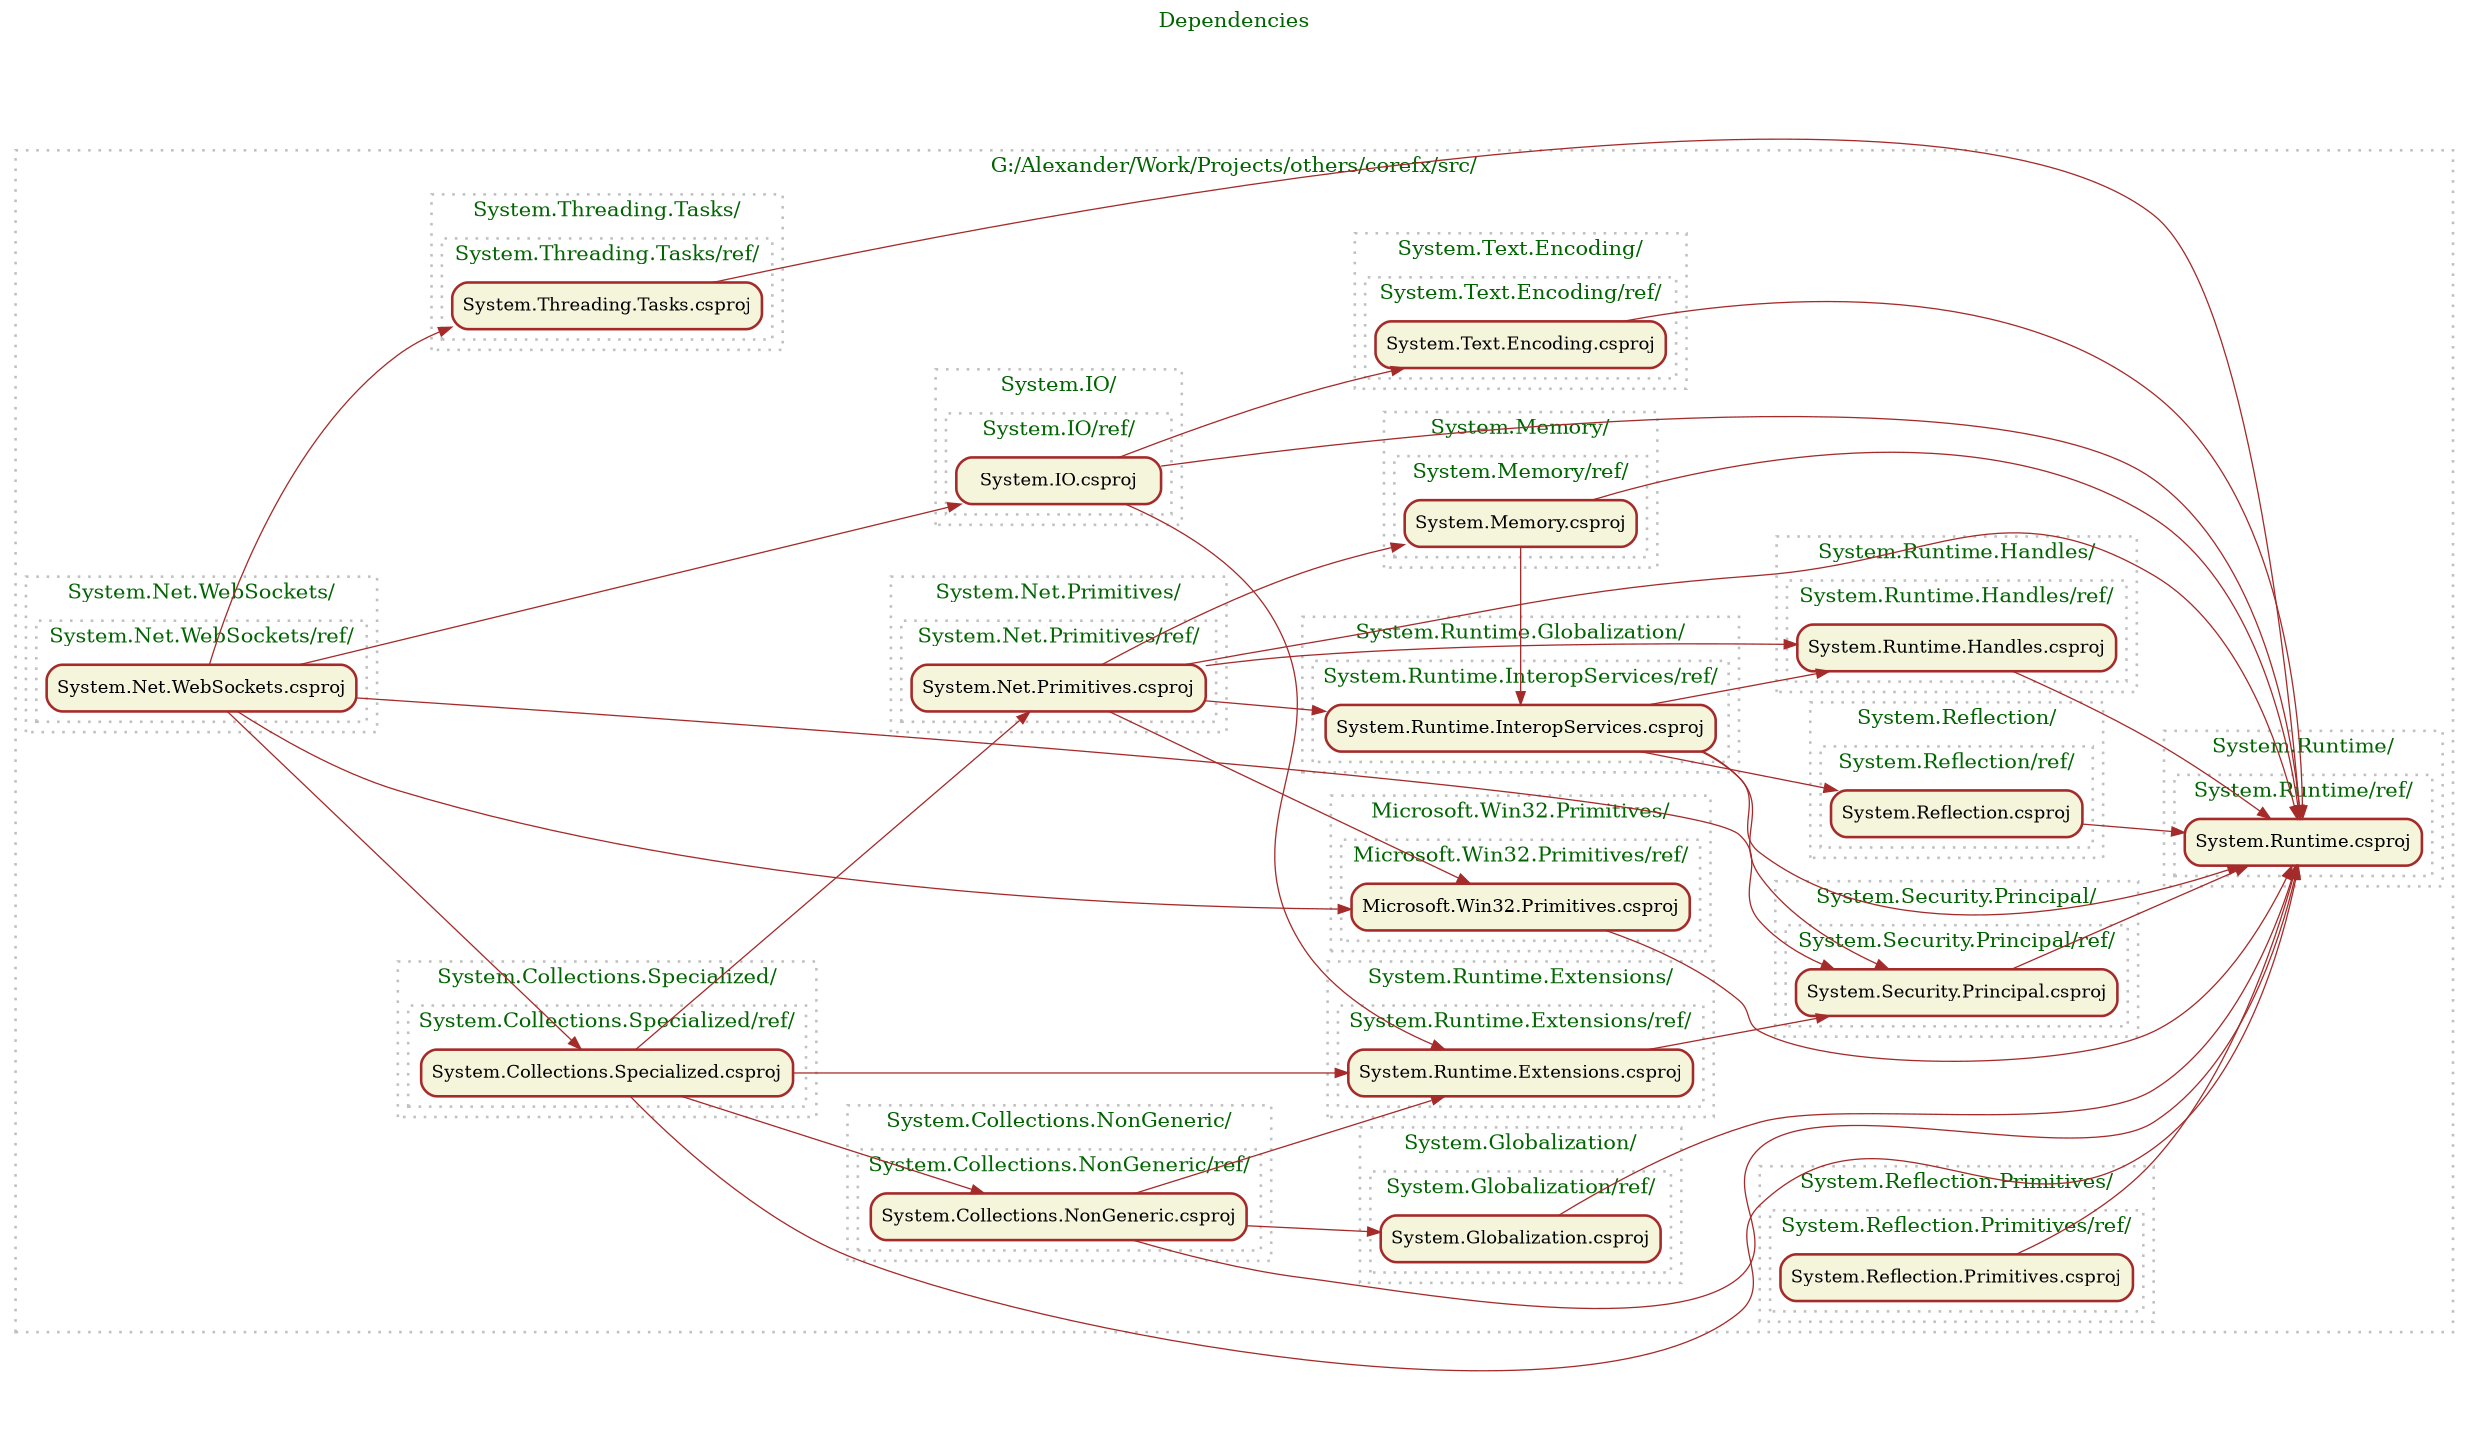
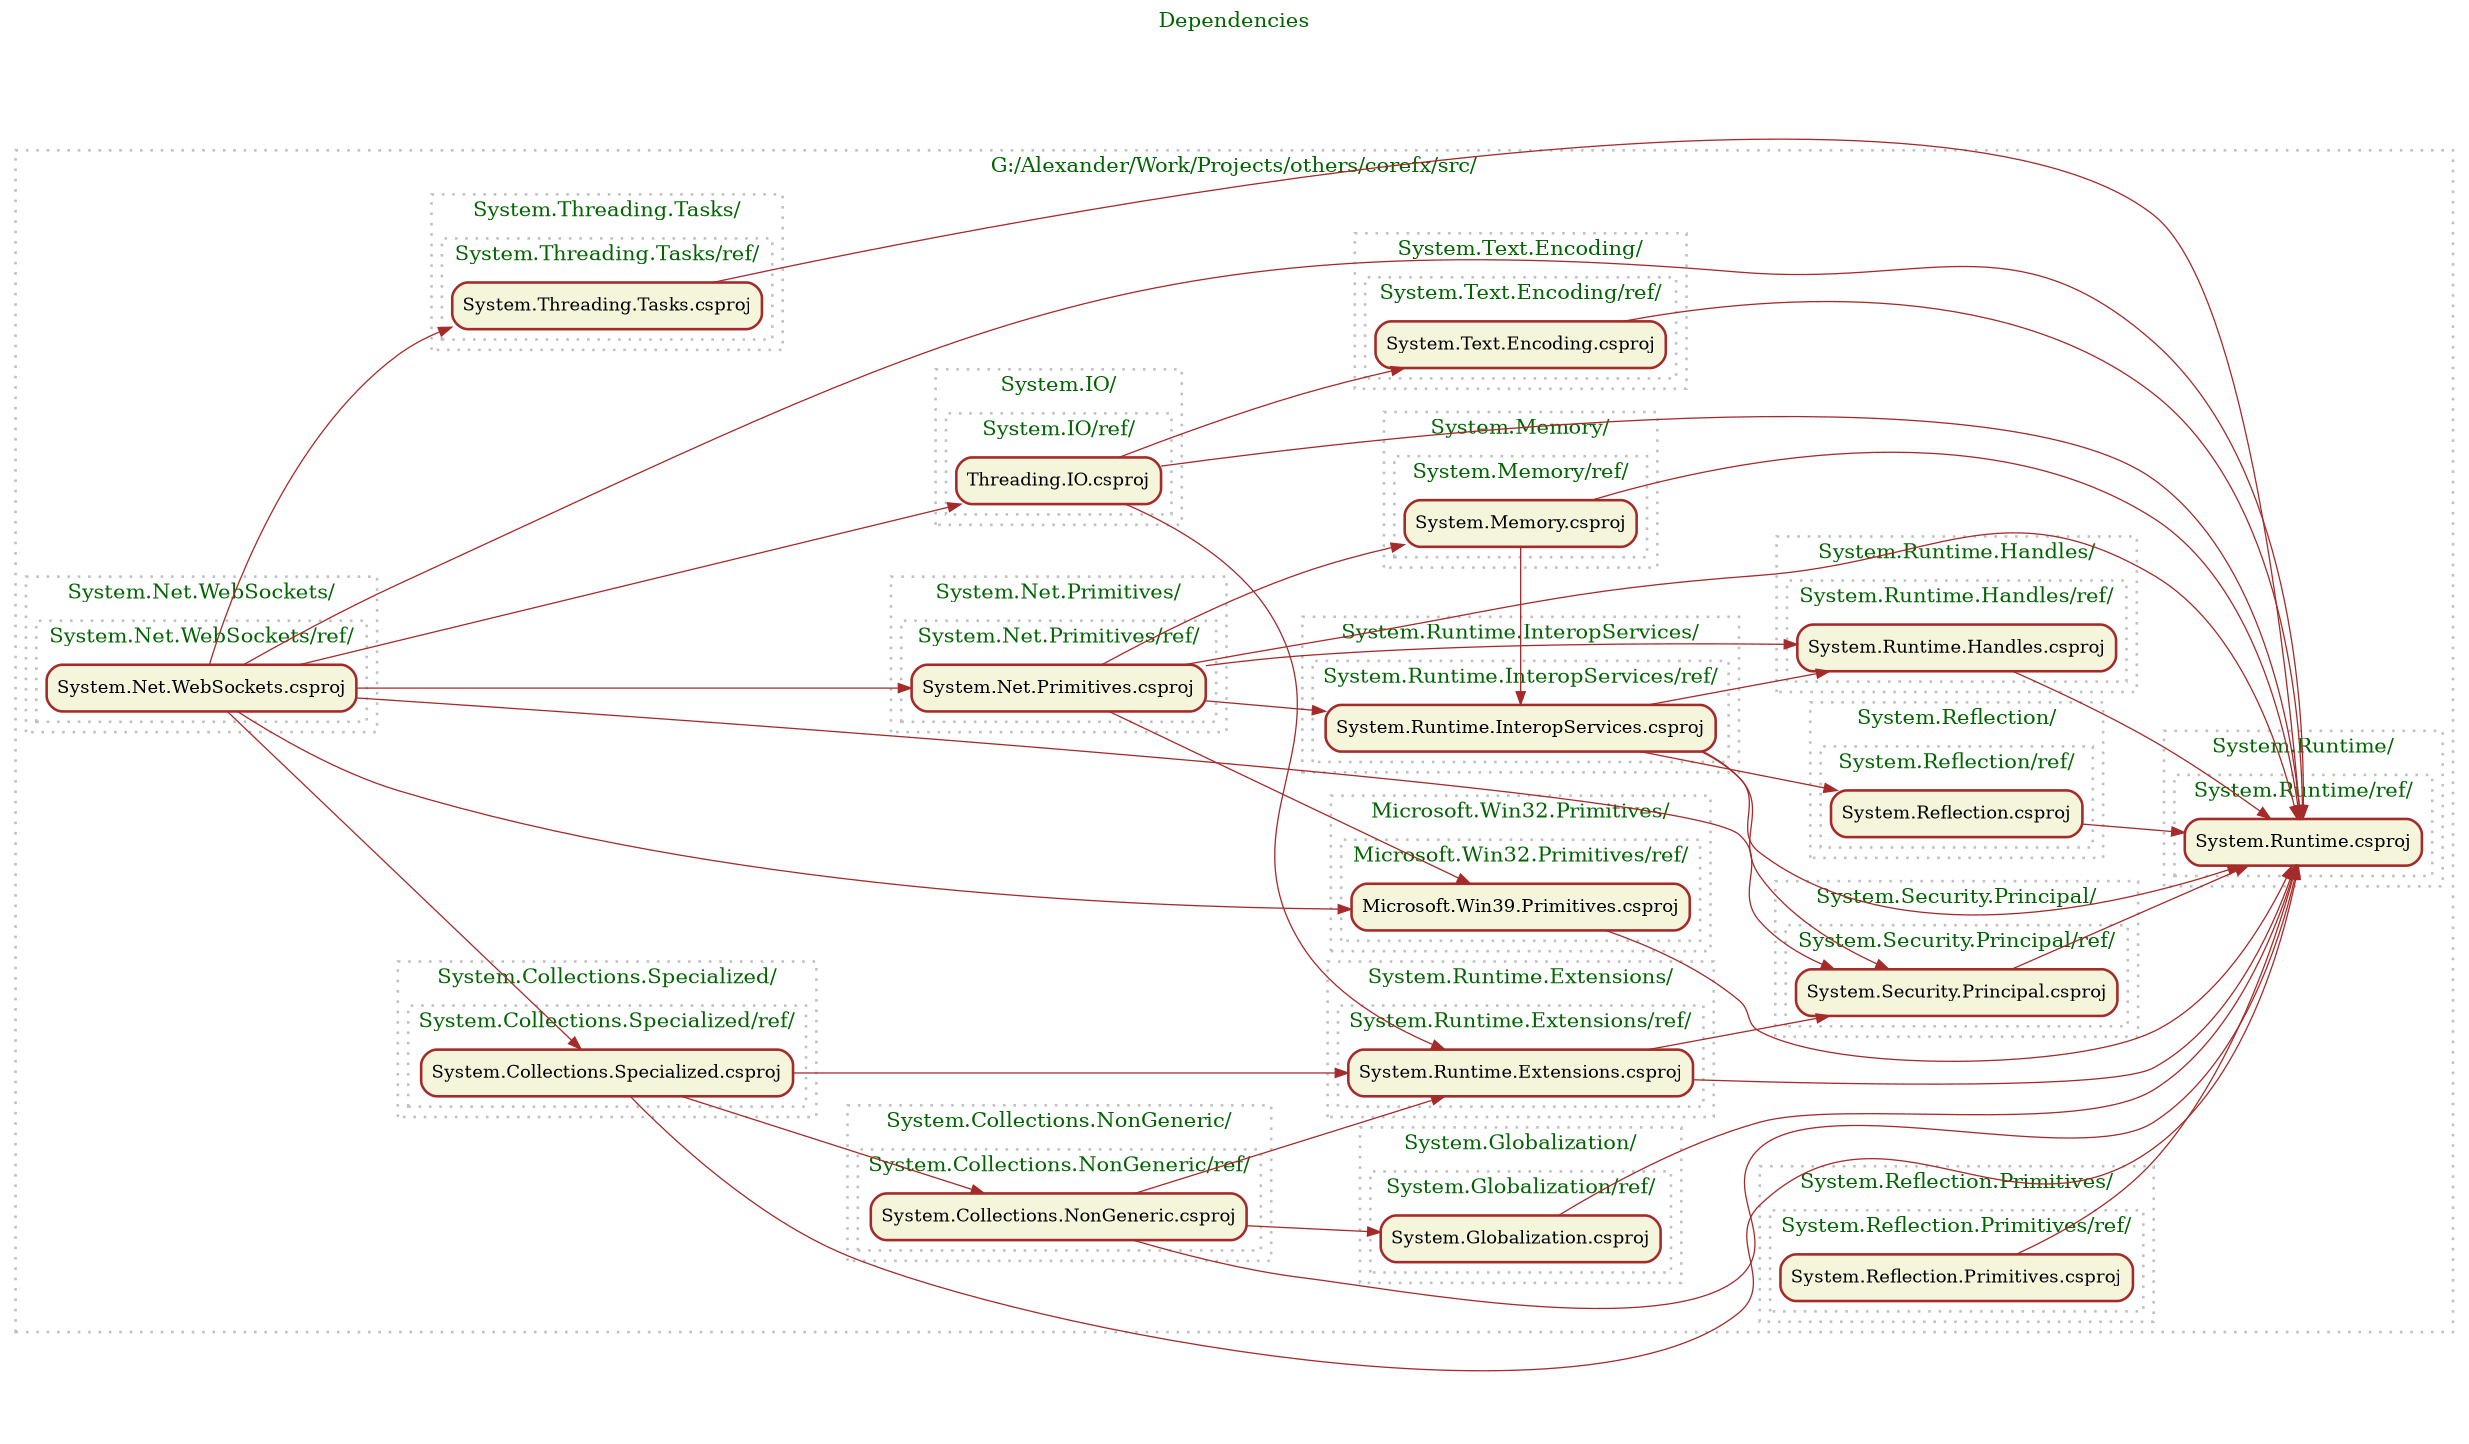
none -> (1419, 262)
(1059, 481) -> (1059, 481)
(1521, 634) -> (1521, 634)
(828, 885) -> (627, 688)
(1521, 907) -> (1521, 907)
none -> (2043, 1082)
